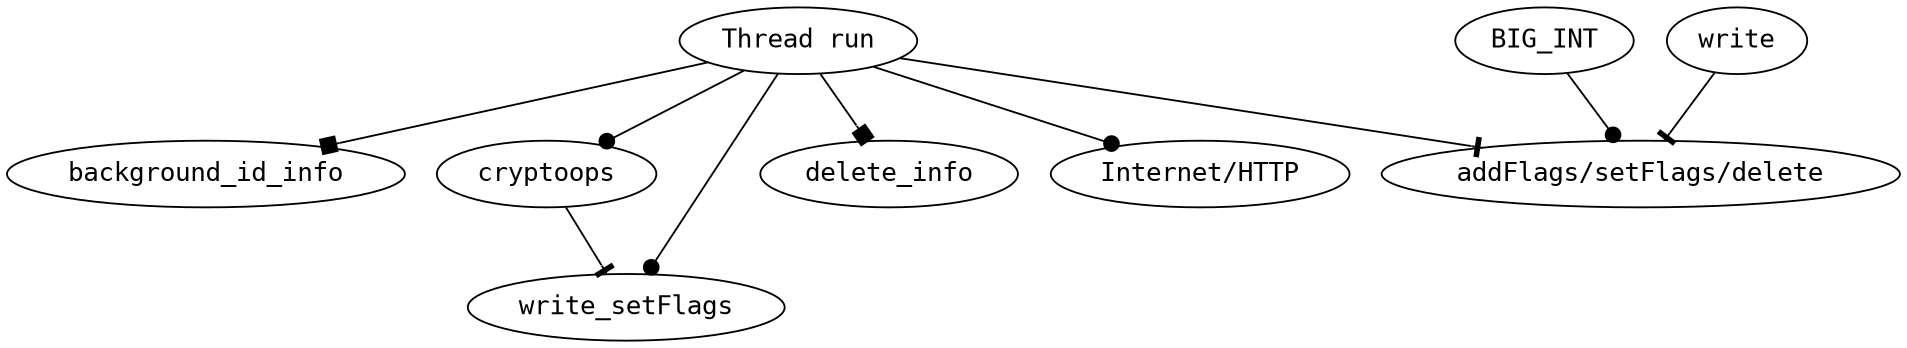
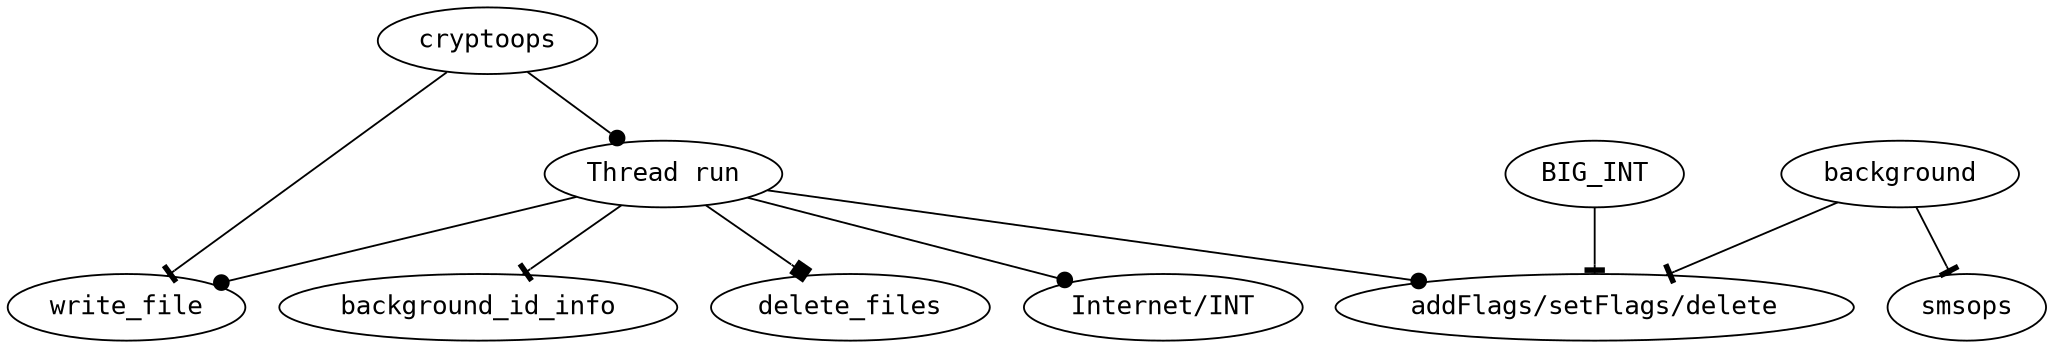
(1737, 41) -> (1900, 174)
(1588, 101) -> (1595, 236)
(1186, 102) -> (1089, 235)
(524, 103) -> (576, 237)
(679, 104) -> (569, 103)
(889, 174) -> (850, 307)
(1200, 174) -> (1163, 307)
(626, 307) -> (127, 307)
none -> (1967, 307)
